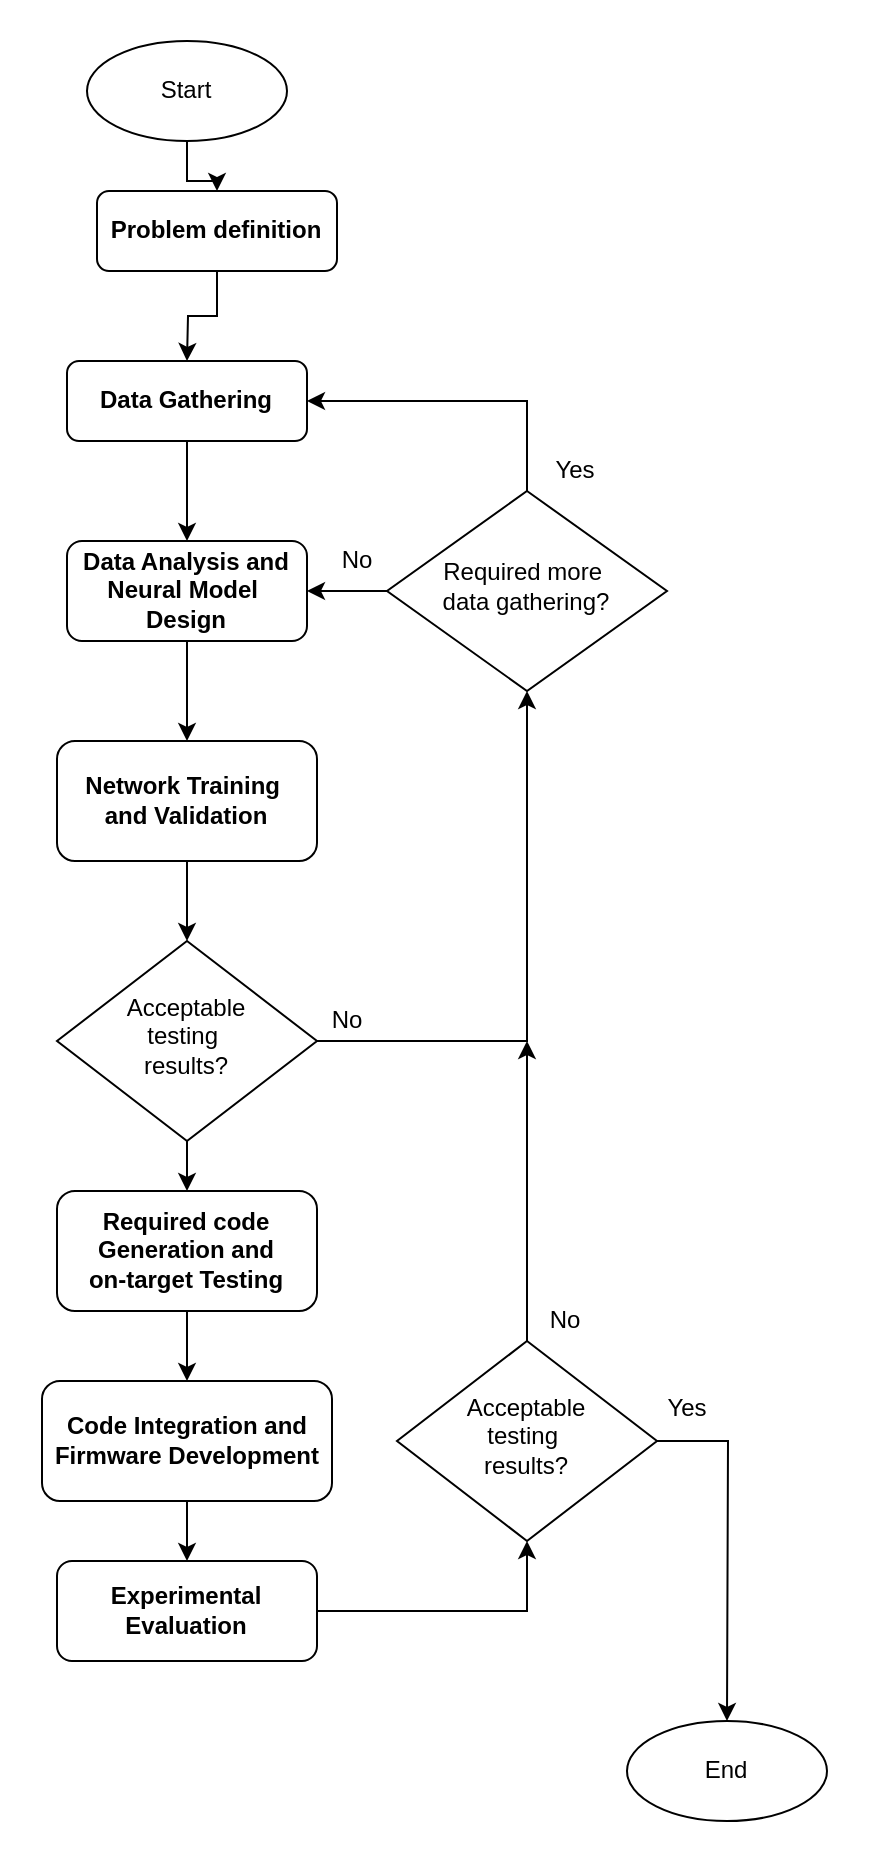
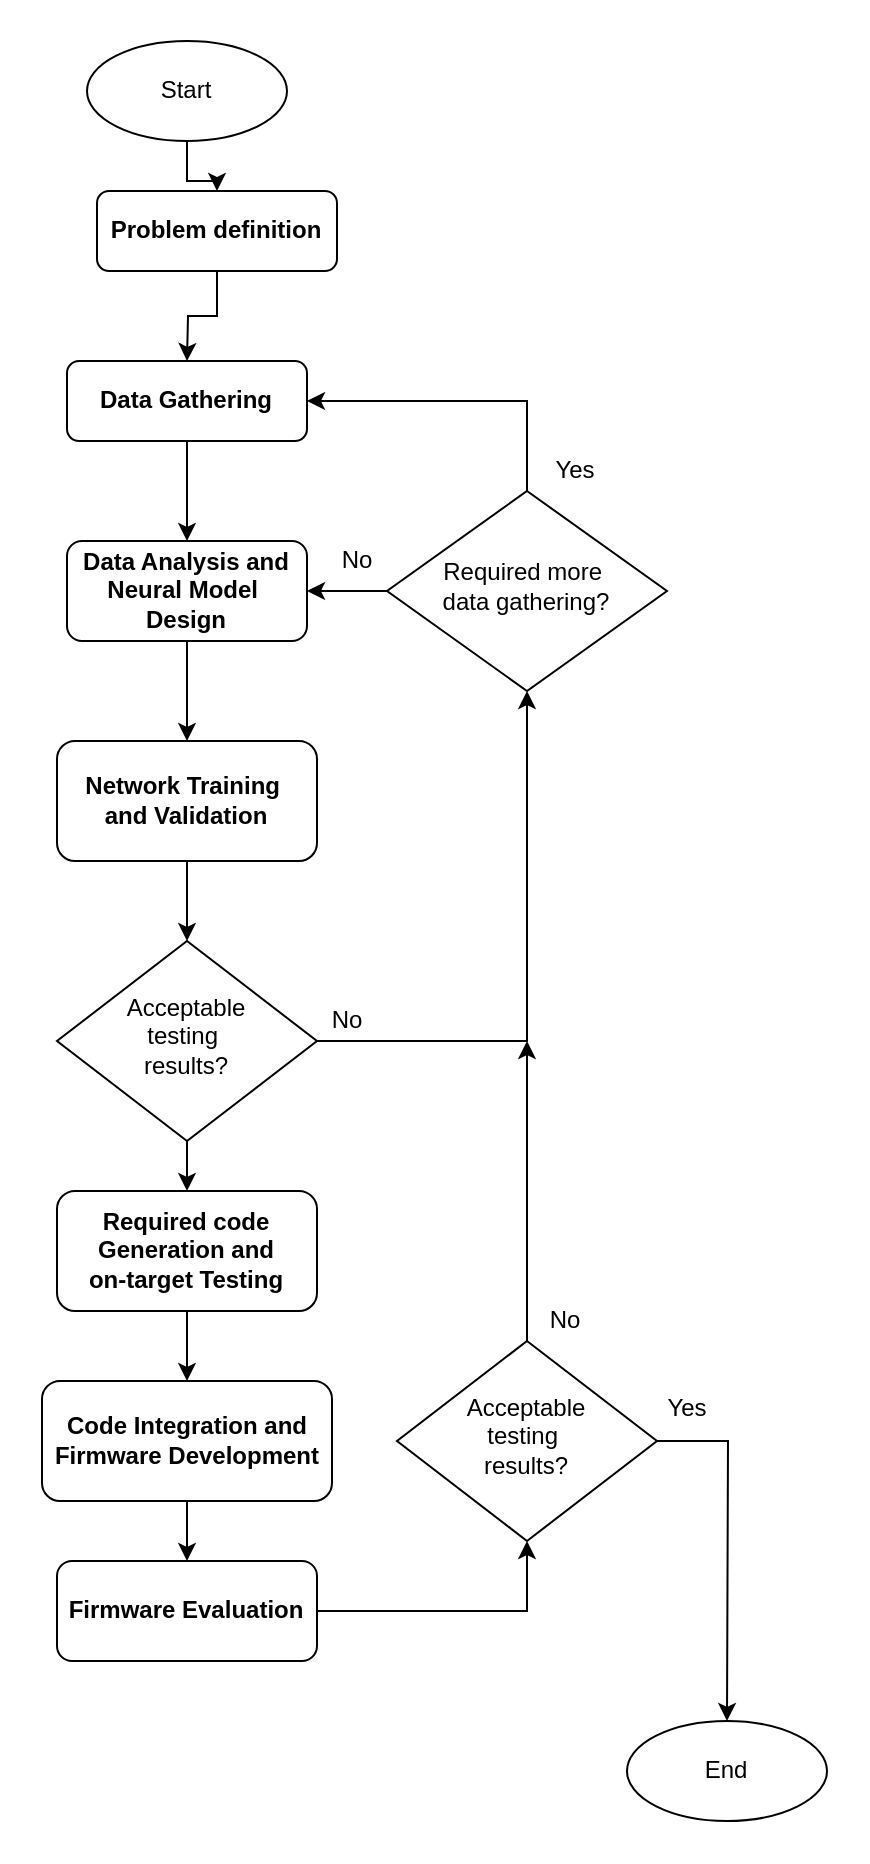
(187, 1611) -> (187, 1611)
